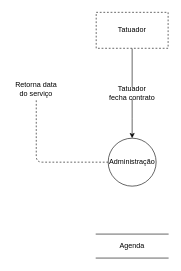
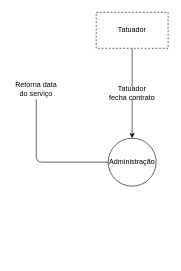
(41, 162) -> (41, 162)
(132, 246) -> none
